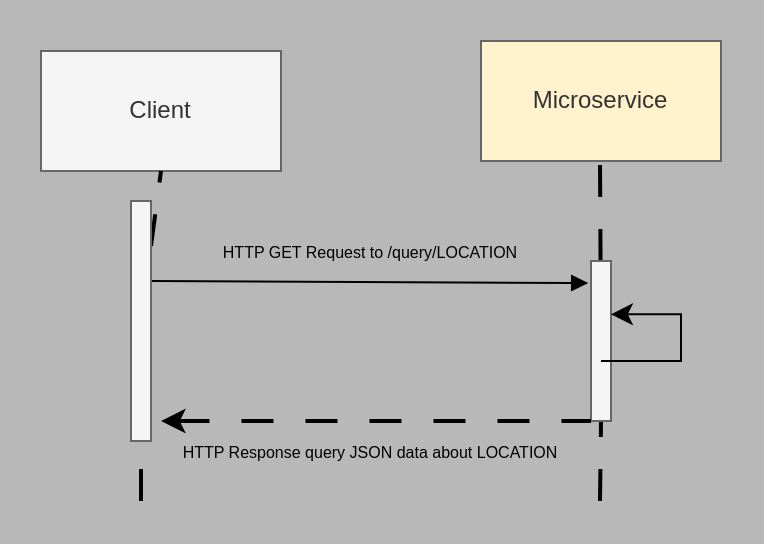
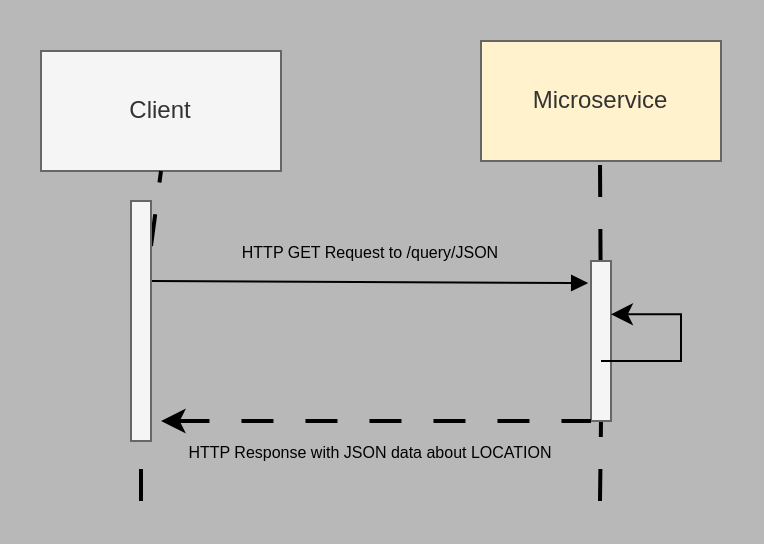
(371, 251) -> (371, 251)
(371, 451) -> (371, 451)
